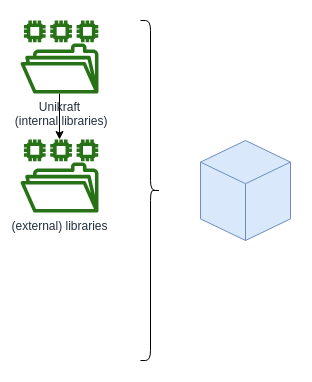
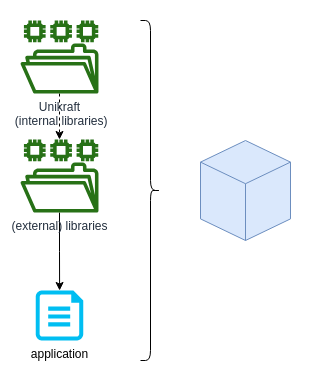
(60, 112) -> (60, 112)
none -> (60, 248)
none -> (60, 316)
